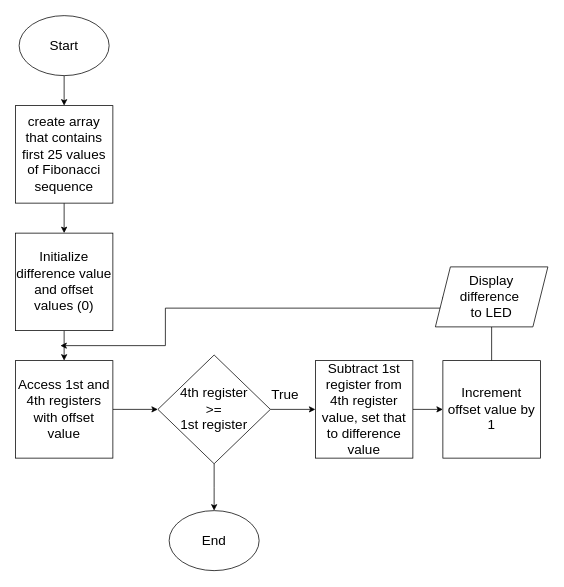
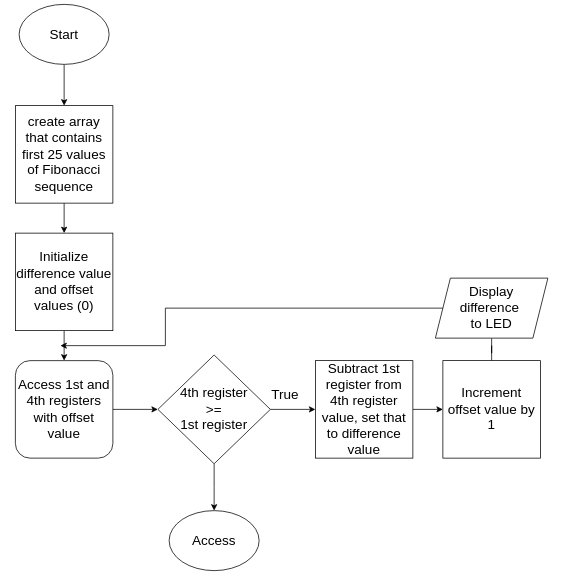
(64, 45) -> (64, 34)
(492, 297) -> (492, 308)
(64, 409) -> (64, 409)
(214, 540) -> (214, 540)
